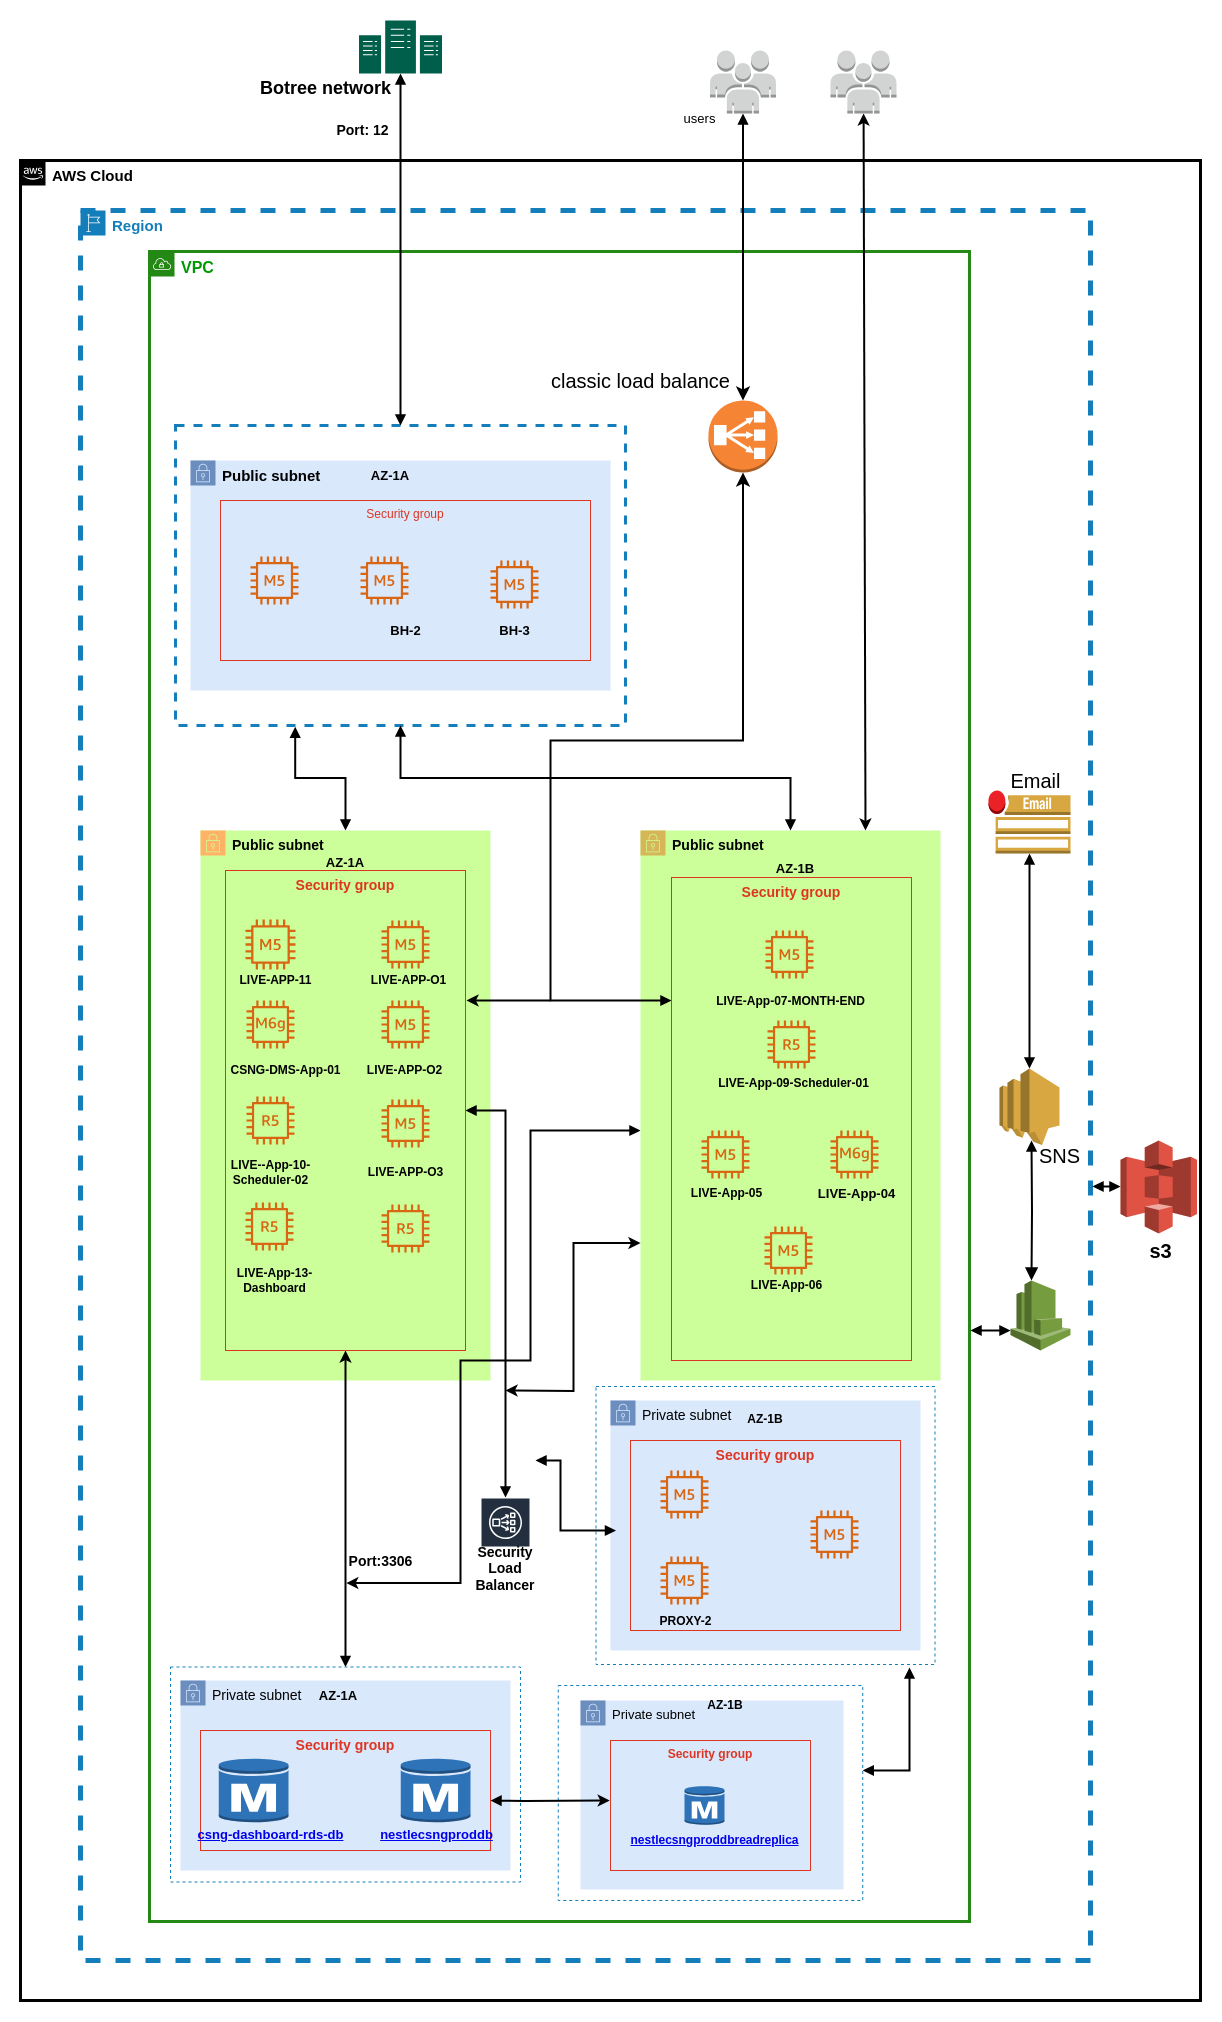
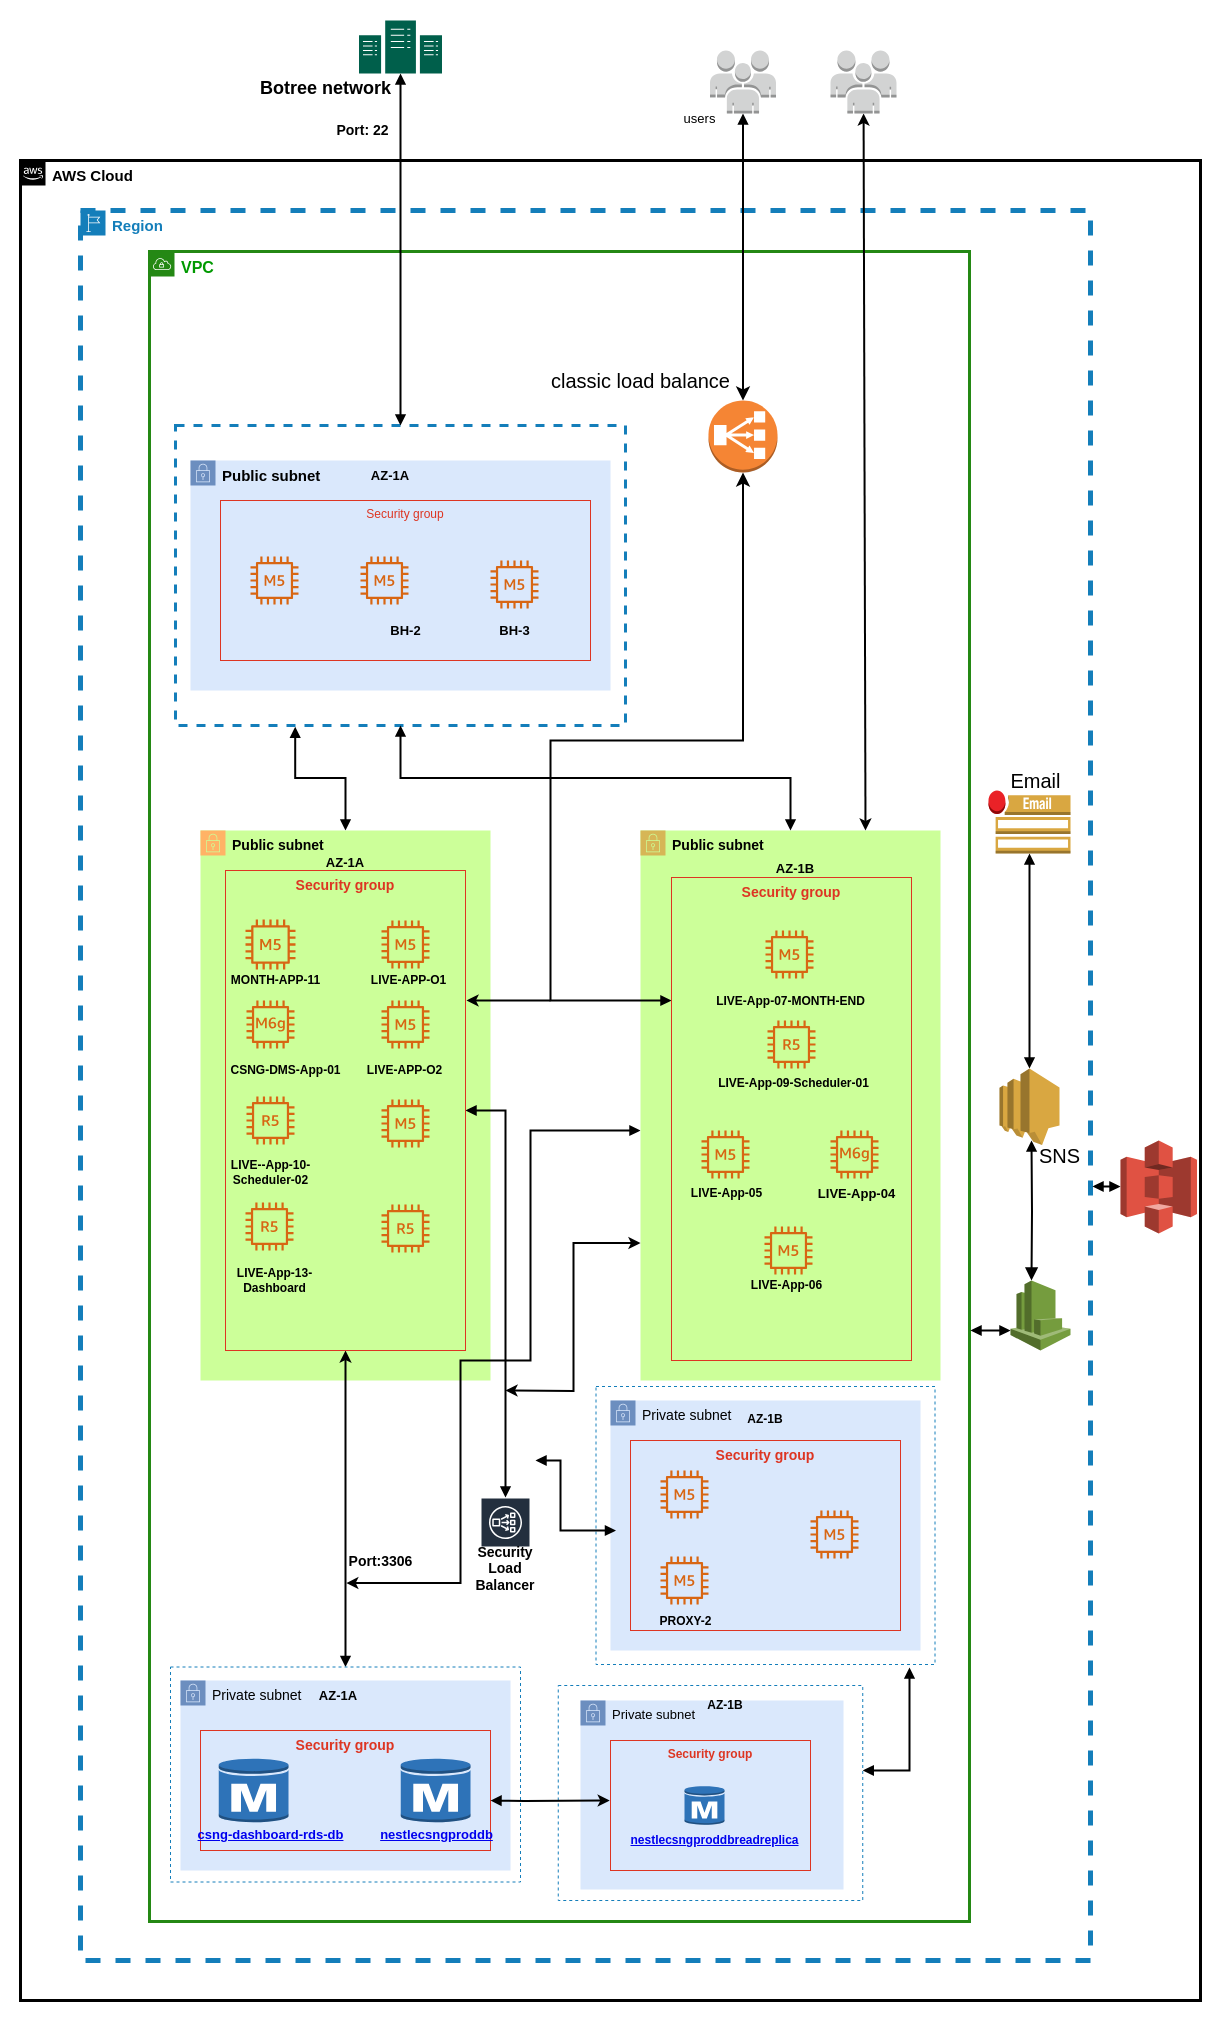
(363, 131) -> (363, 131)
(276, 981) -> (276, 981)
(406, 1173) -> none
(1161, 1251) -> none
